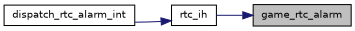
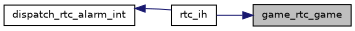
(302, 15) -> (302, 15)
(148, 22) -> (158, 9)
